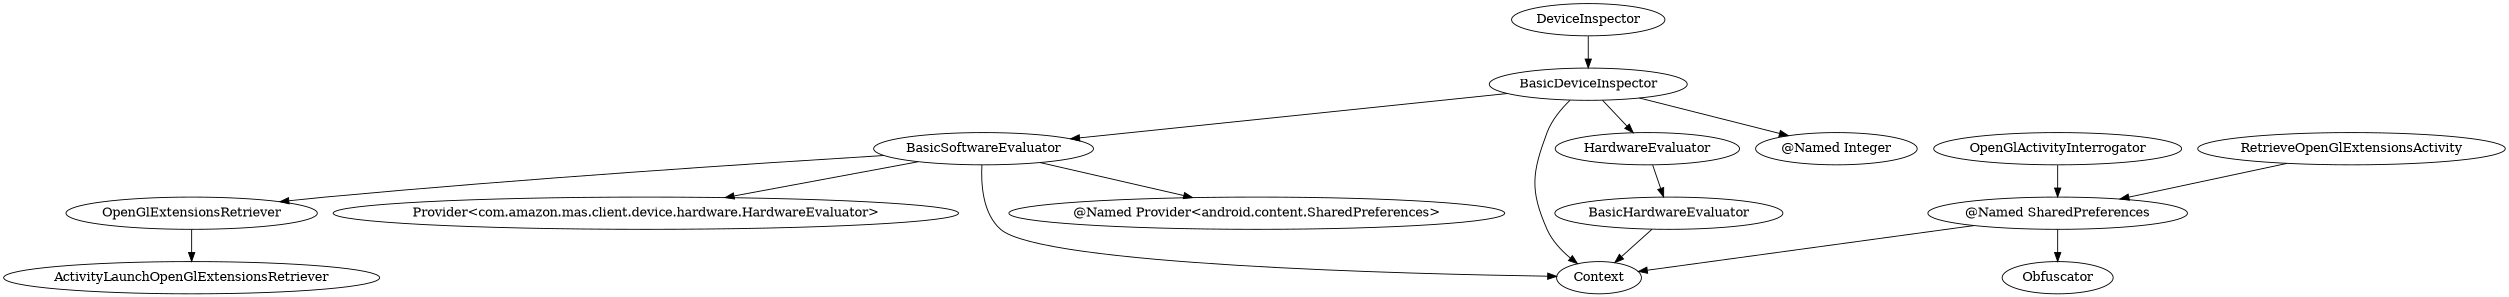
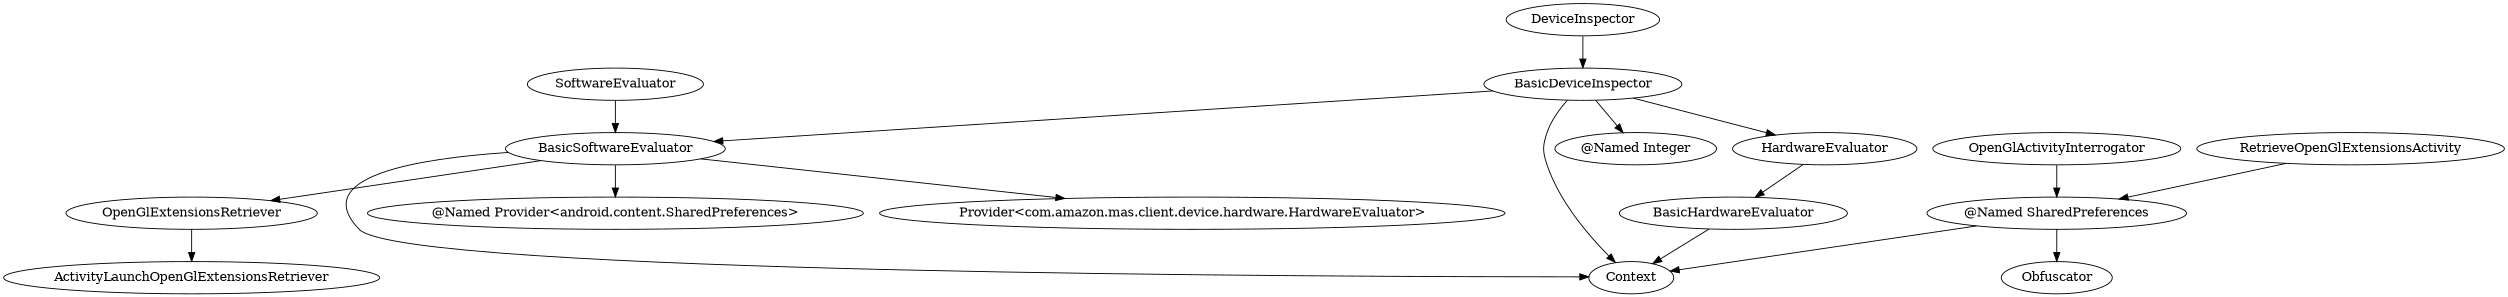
none -> (615, 84)
